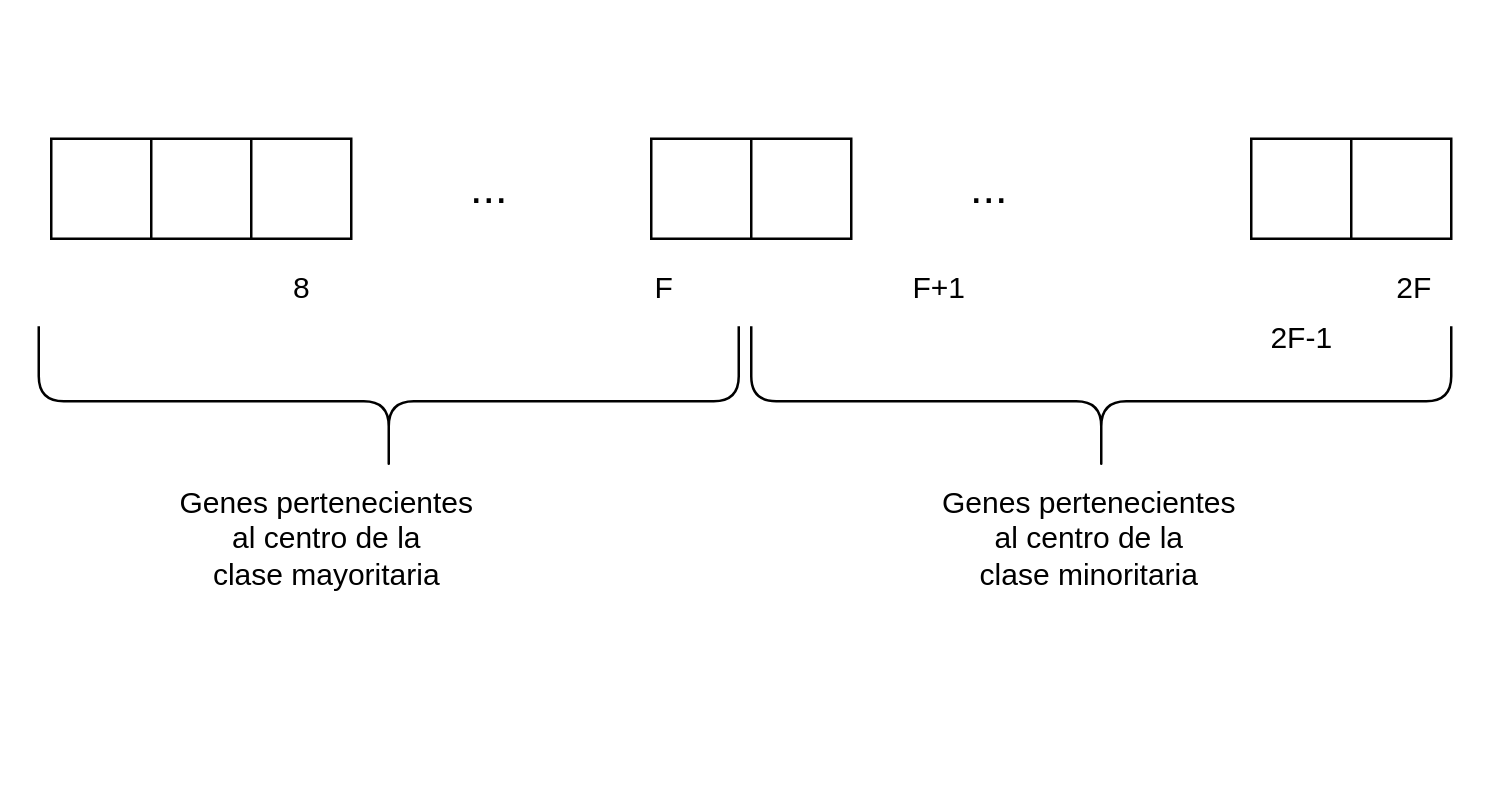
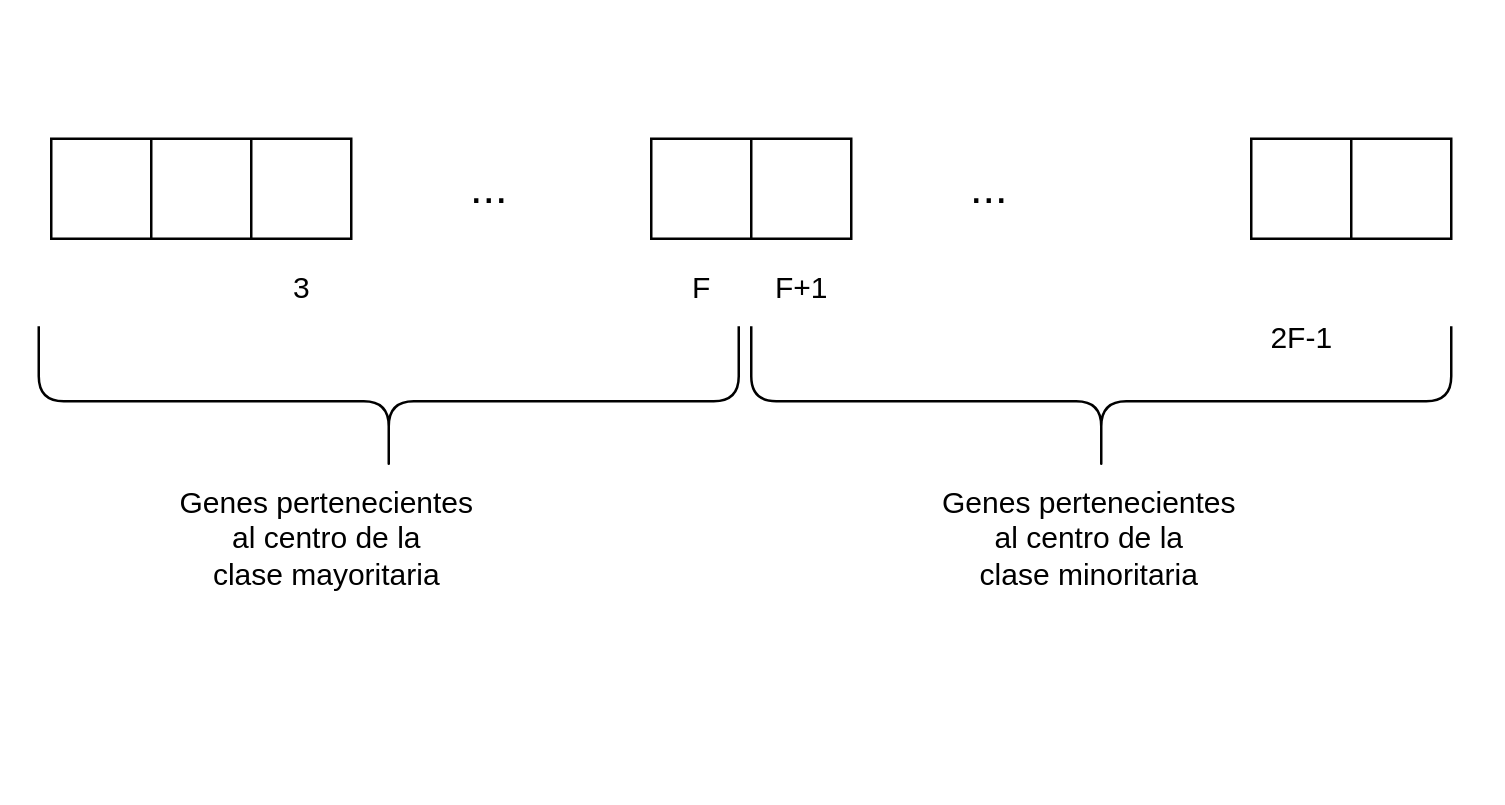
(303, 289) -> (303, 289)
(664, 289) -> (701, 289)
(939, 289) -> (801, 289)
(1414, 289) -> none
